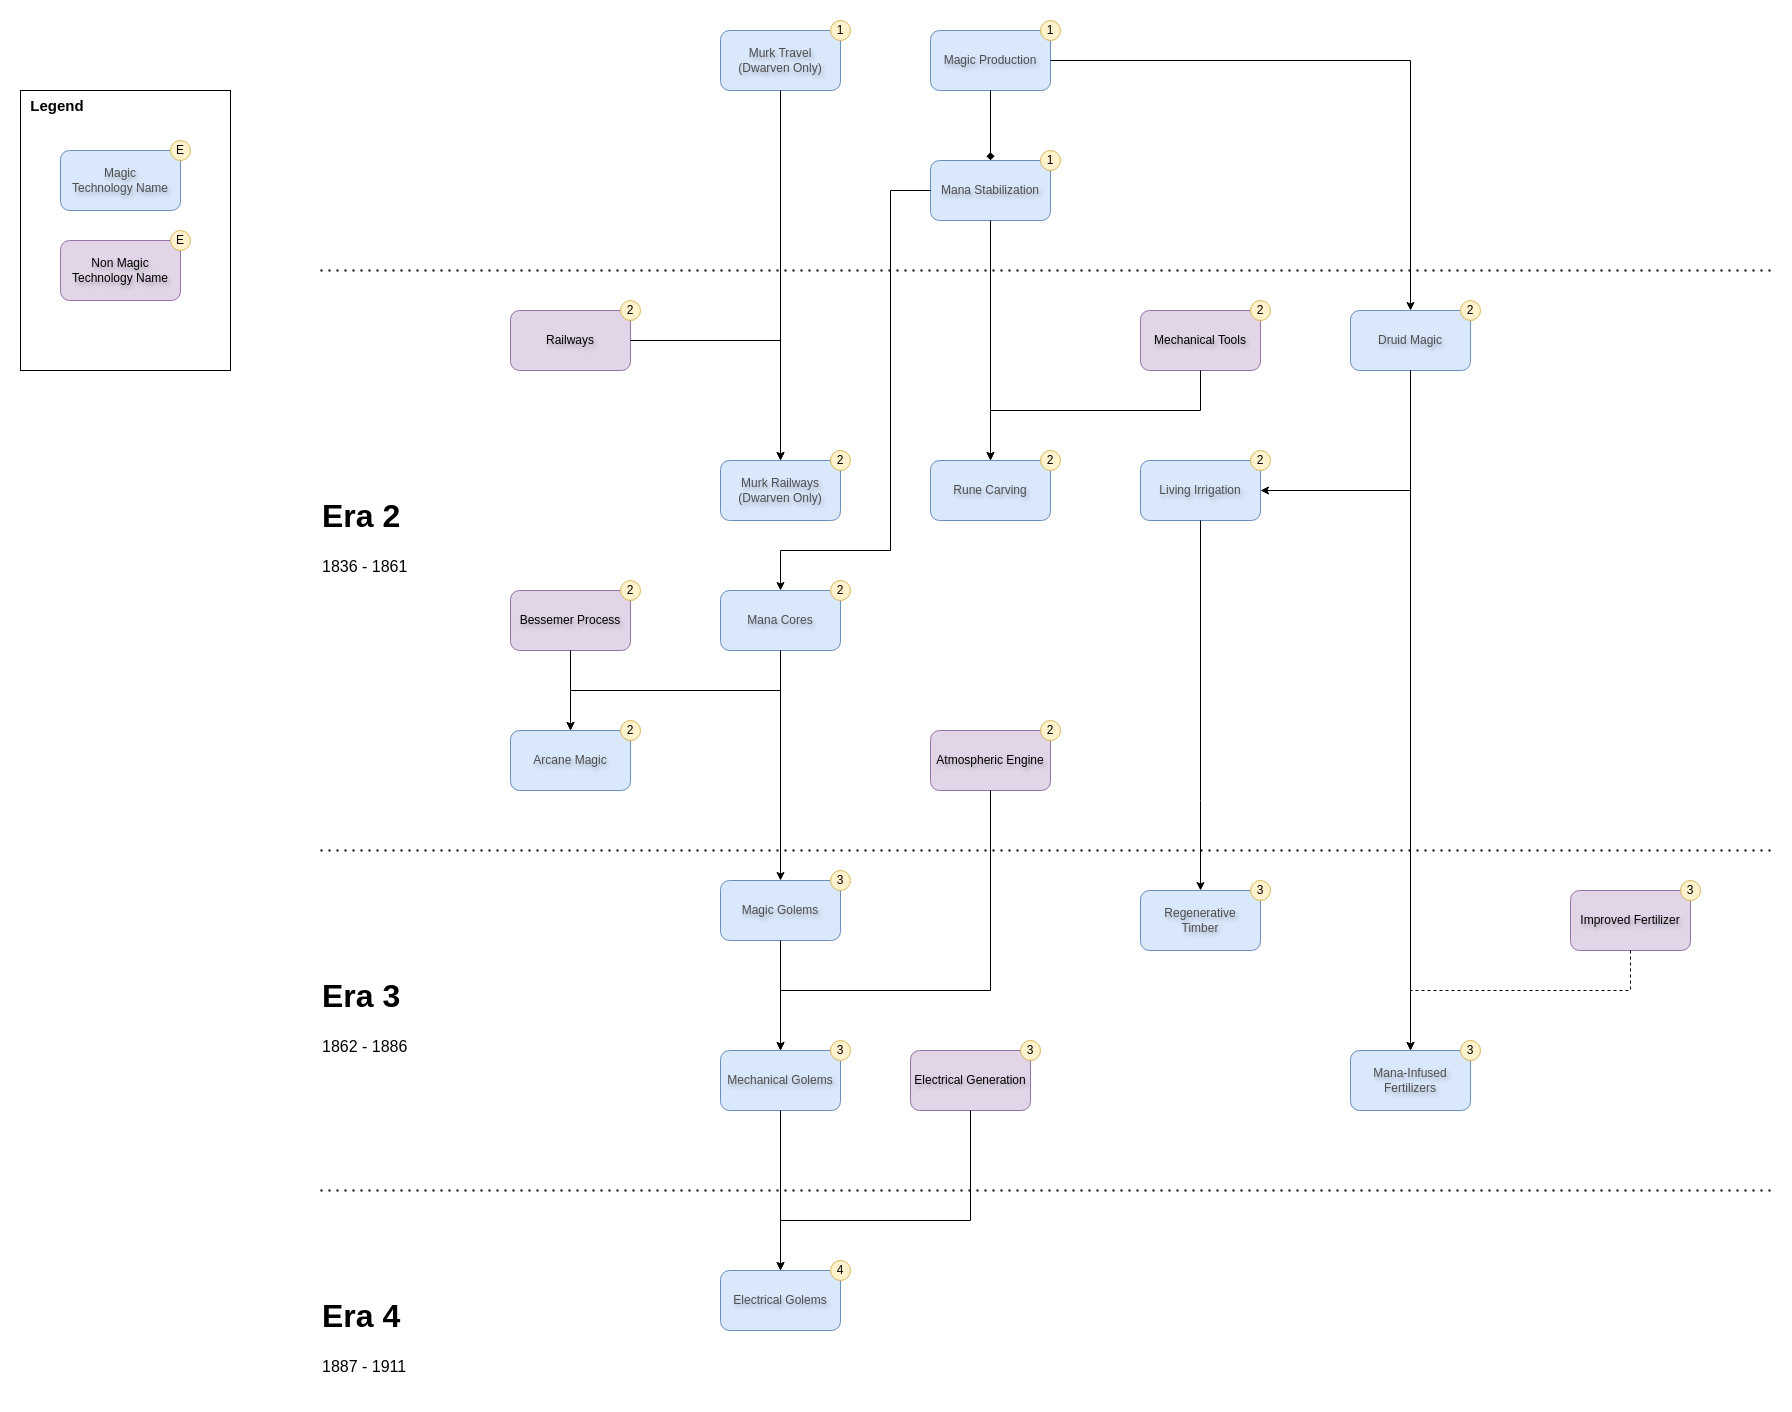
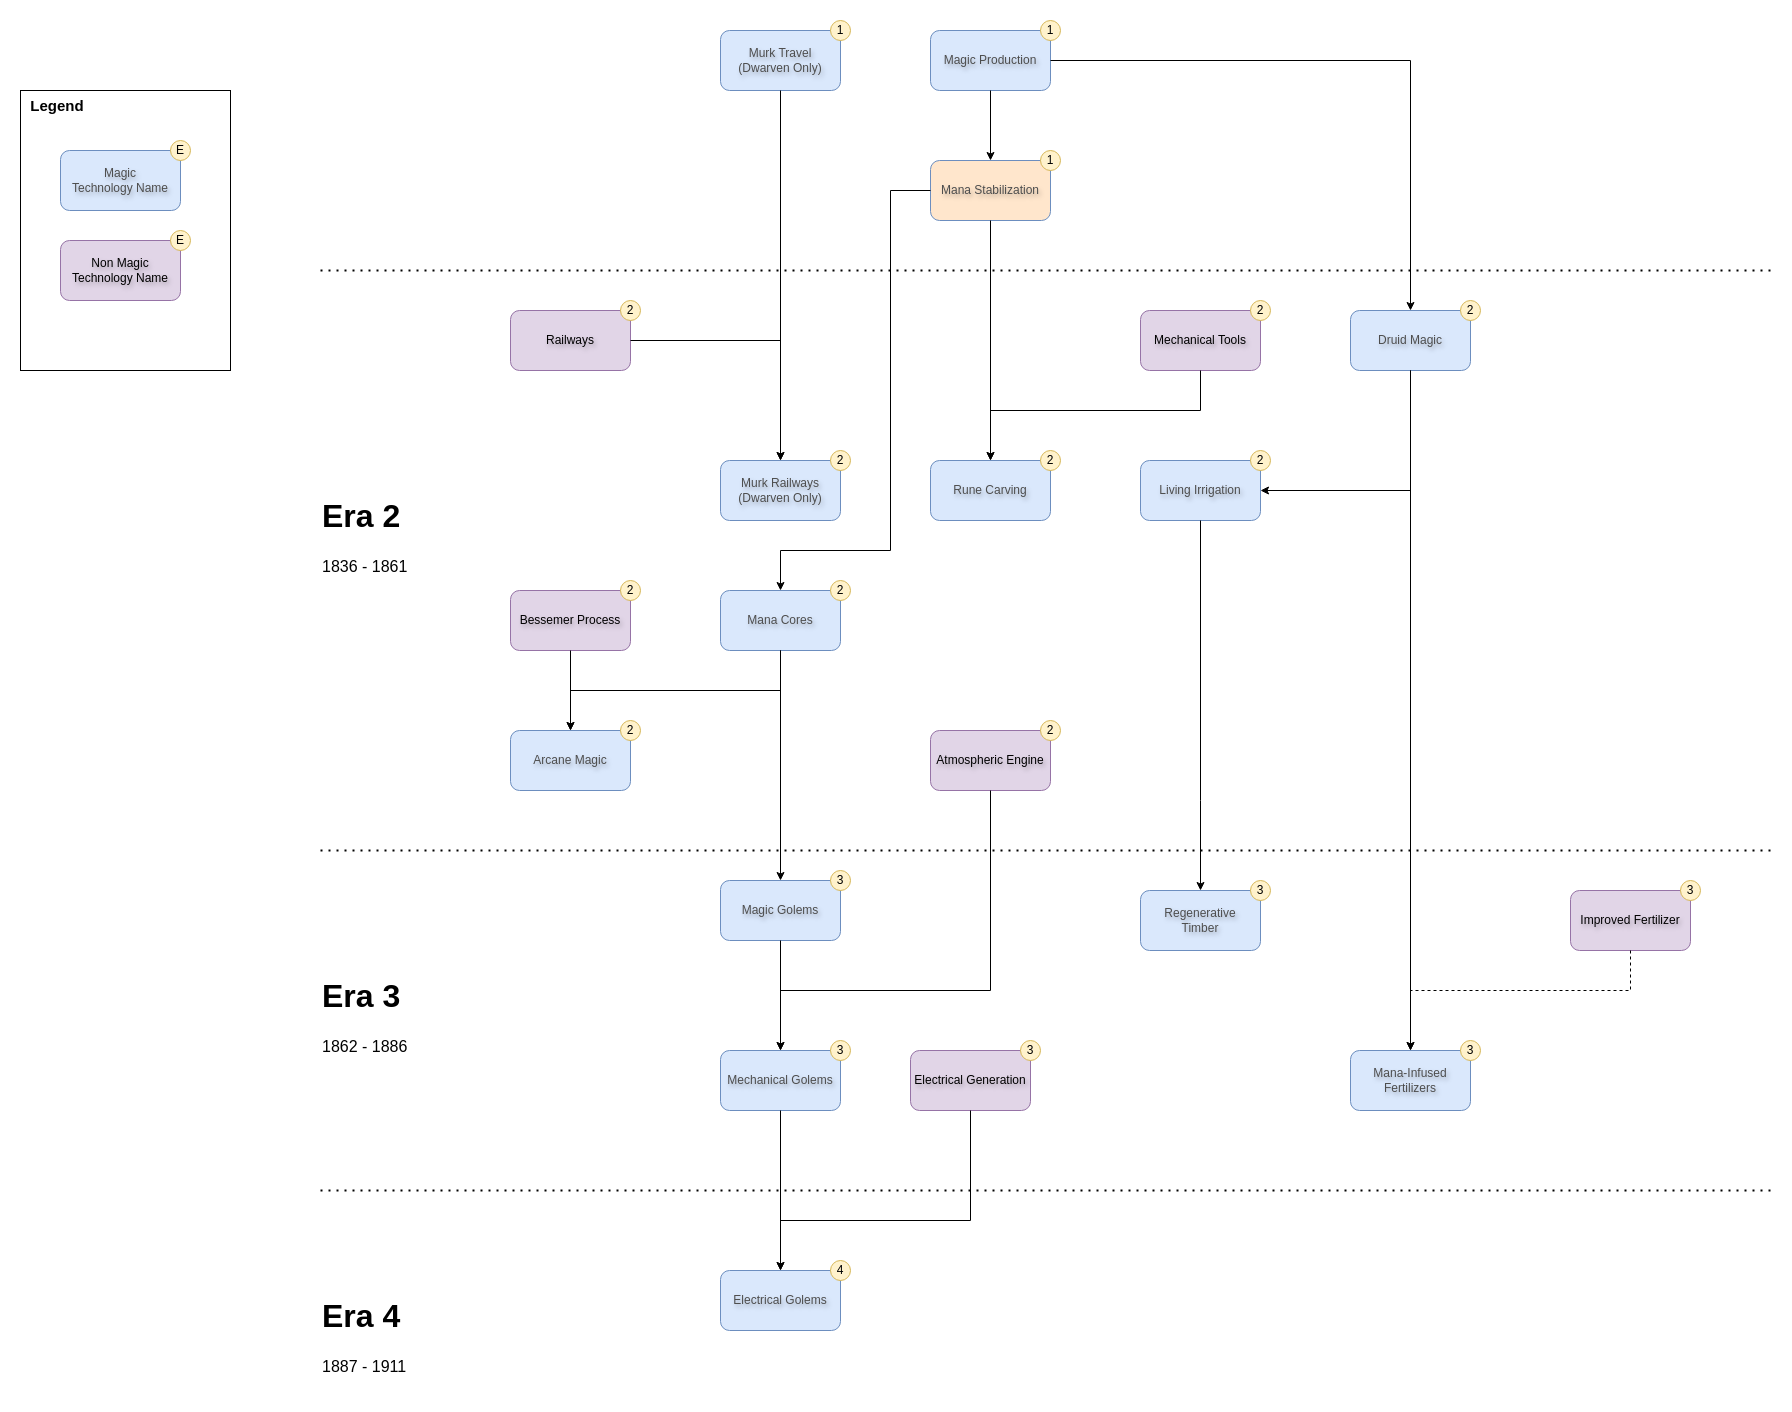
(991, 152) -> (991, 152)
(991, 191) -> (991, 191)
